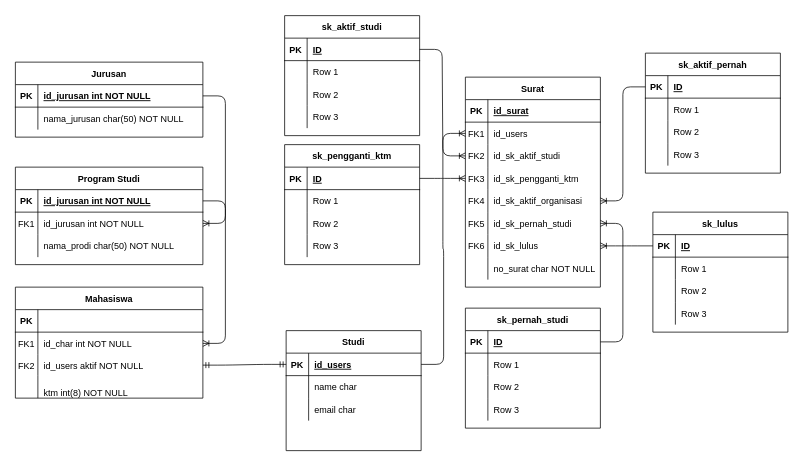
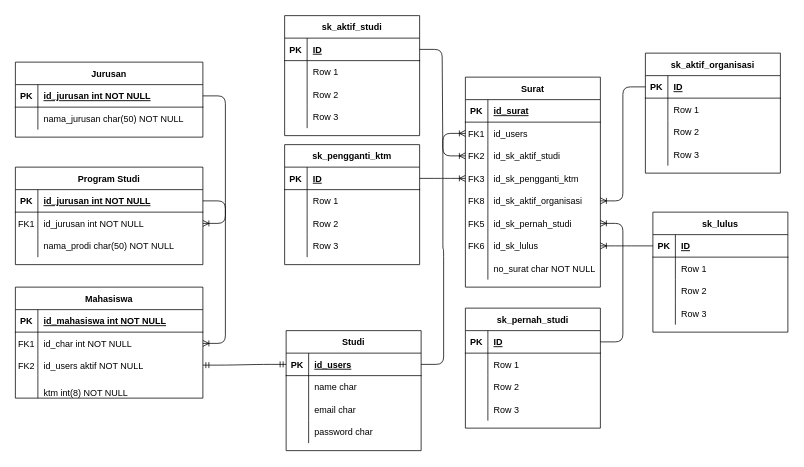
(713, 65) -> (713, 65)
(476, 201) -> (476, 201)
none -> (120, 321)
none -> (365, 432)
